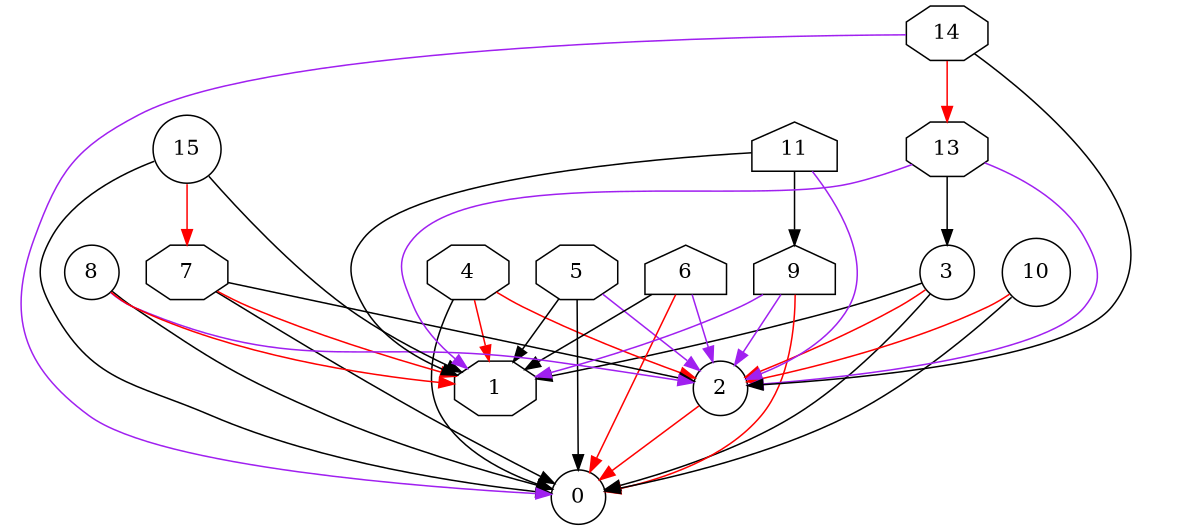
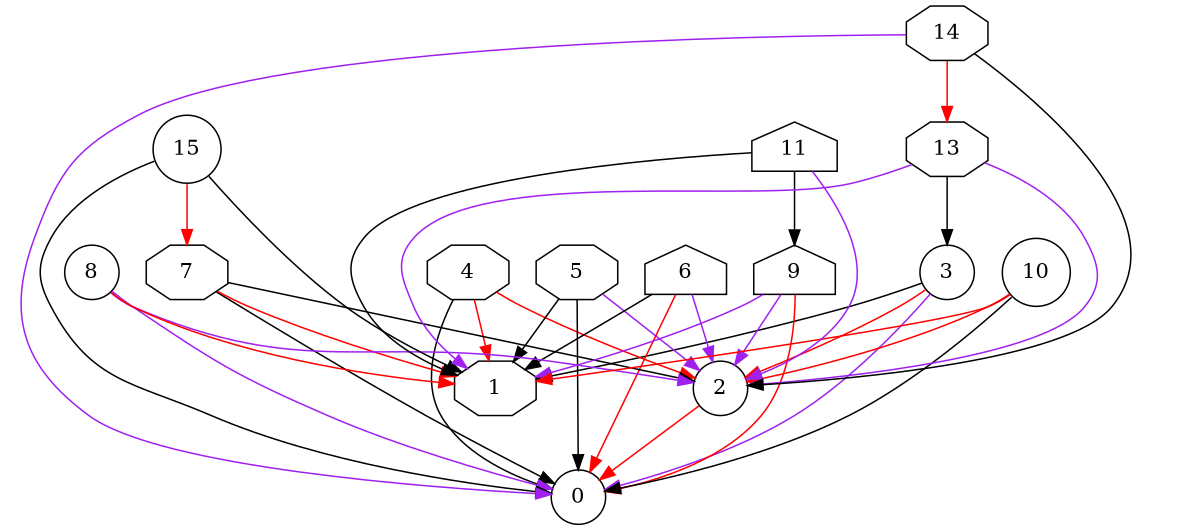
none -> (771, 347)
(315, 410) -> (315, 410)
(792, 417) -> (792, 417)
